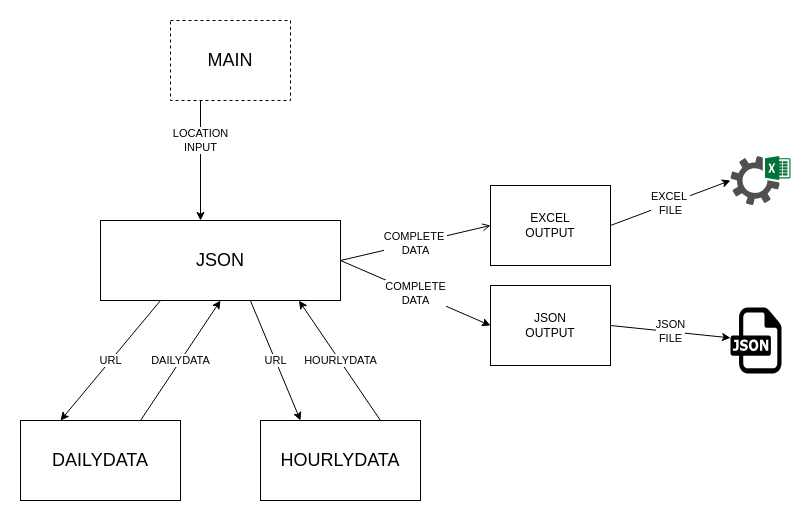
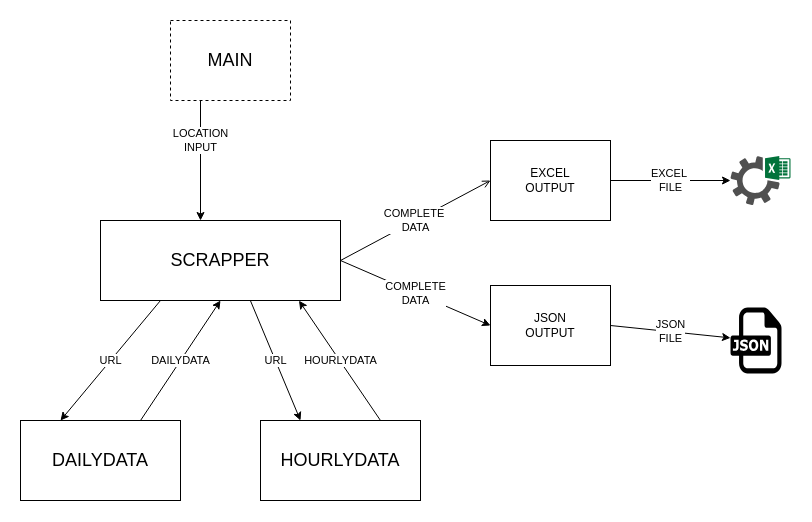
(551, 226) -> (551, 181)
(221, 261) -> (221, 261)
